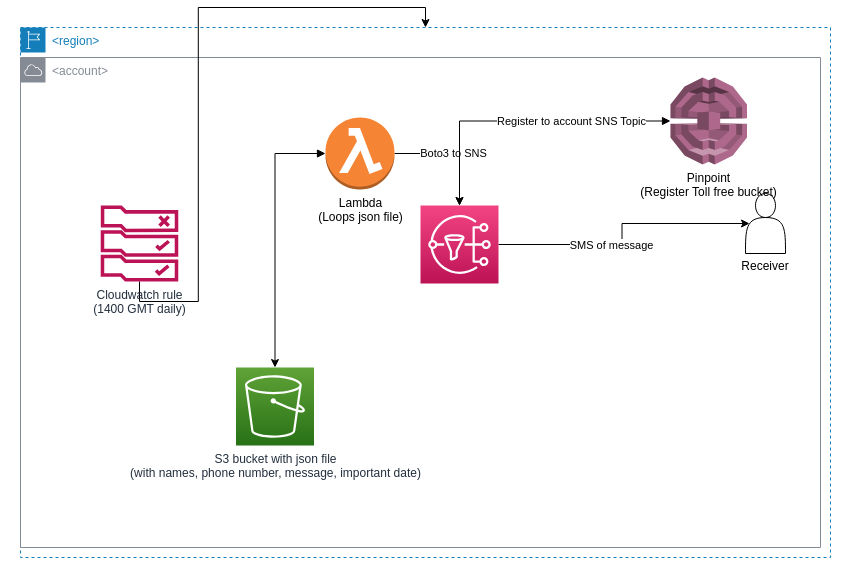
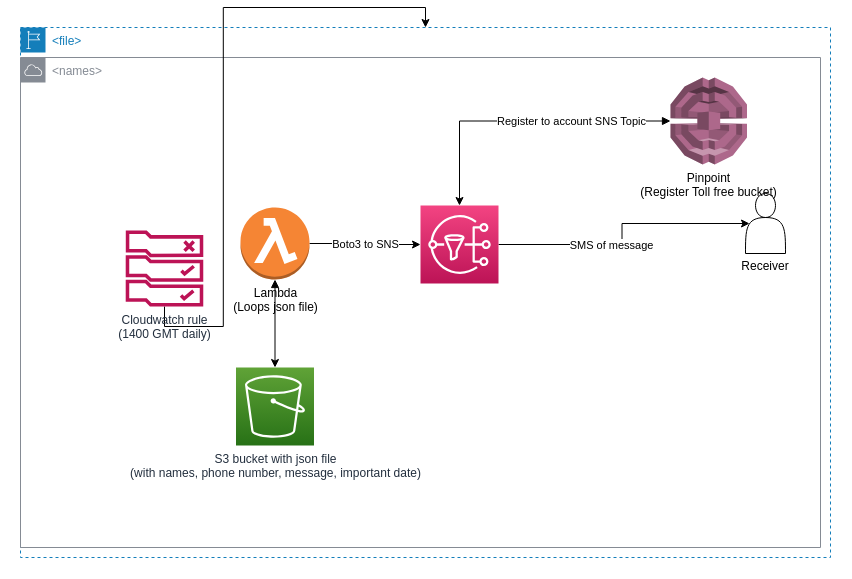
(78, 42) -> (70, 42)
(83, 72) -> (76, 72)
(360, 154) -> (275, 244)
(140, 244) -> (165, 269)
